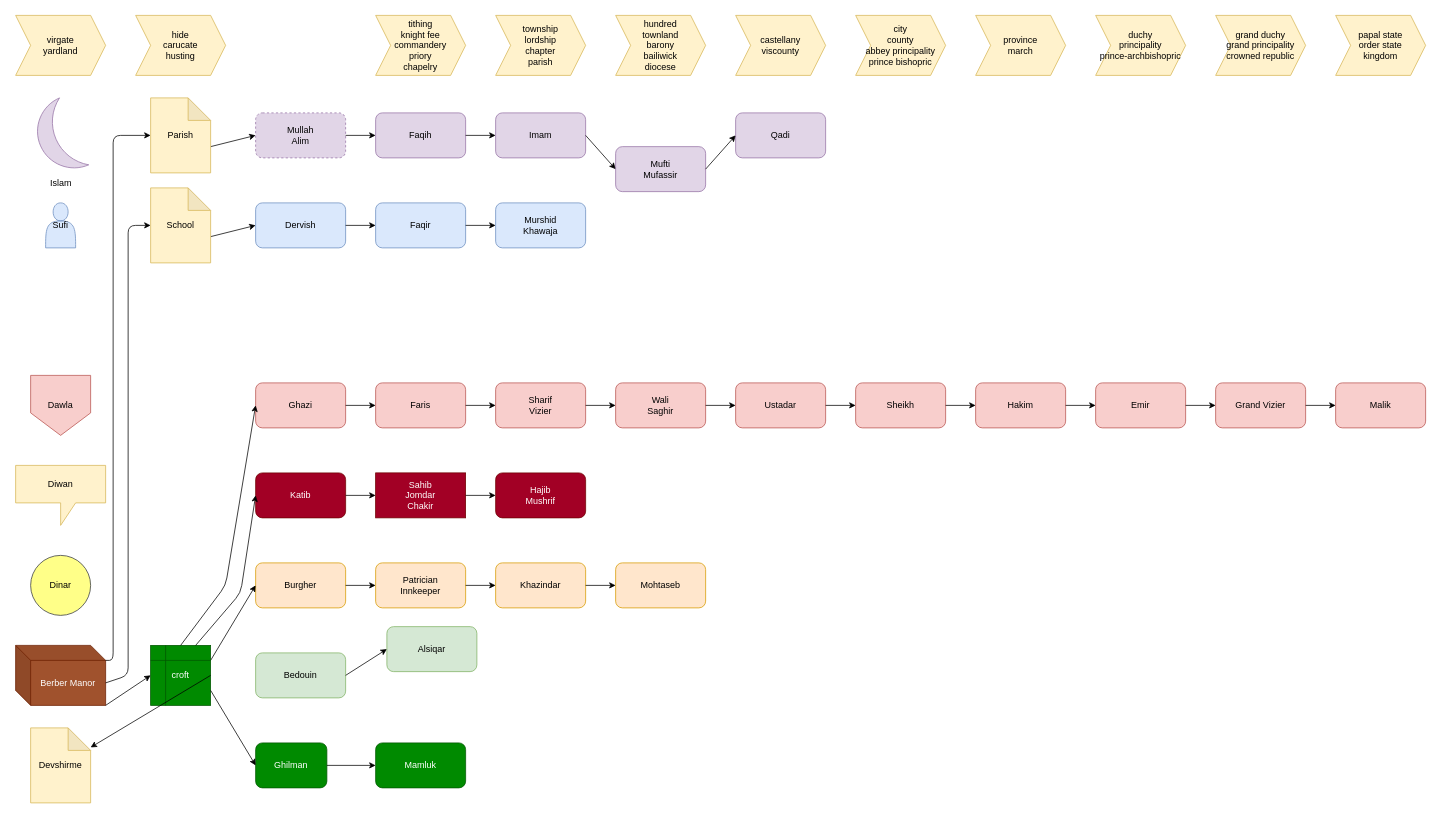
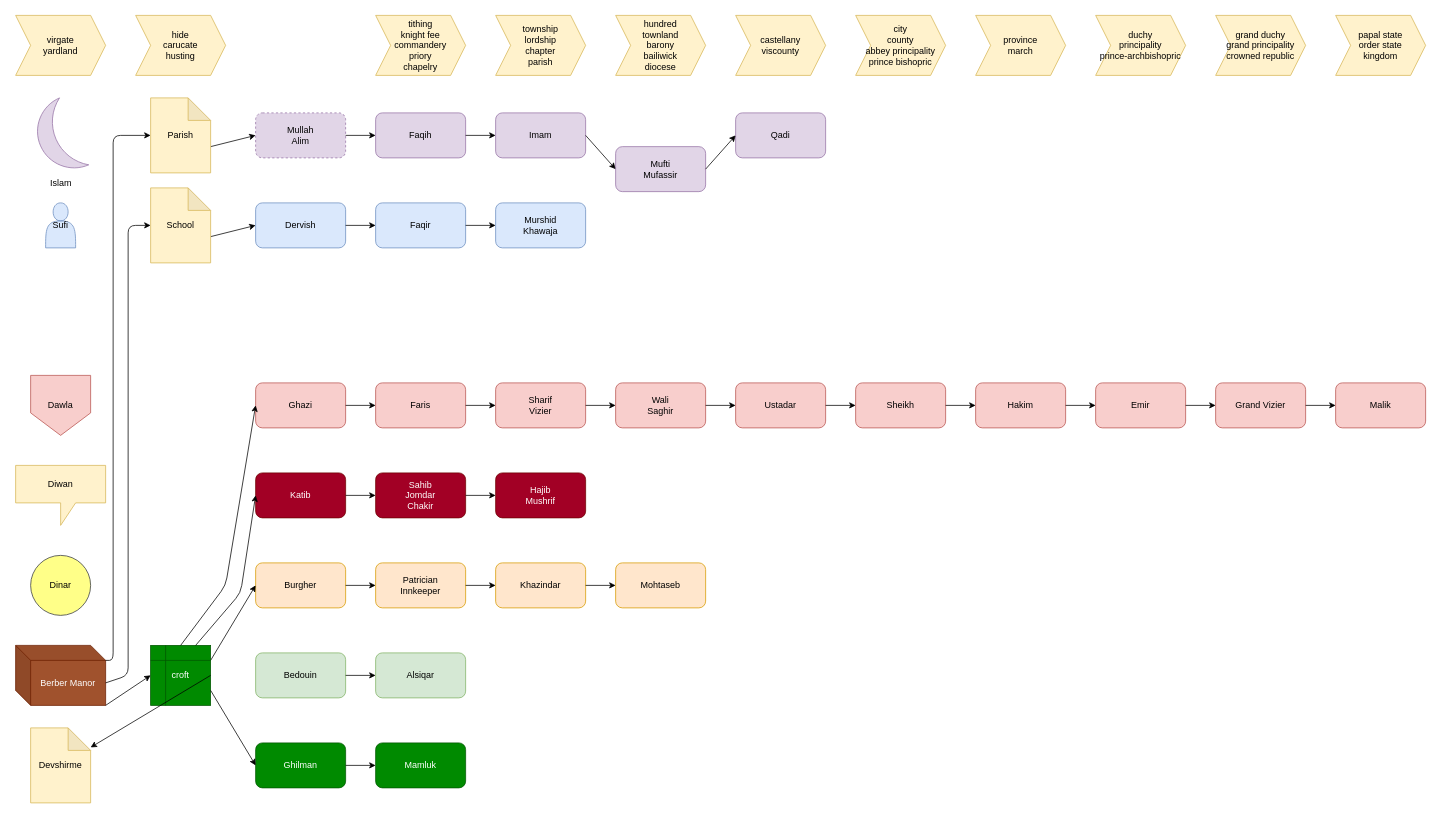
(420, 495) -> (420, 495)
(432, 649) -> (420, 675)
(291, 765) -> (300, 765)
